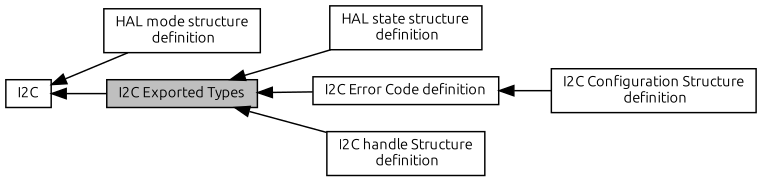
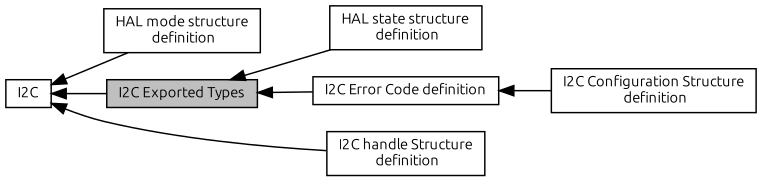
(288, 122) -> (194, 138)
